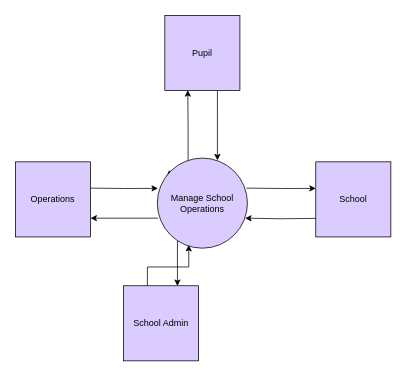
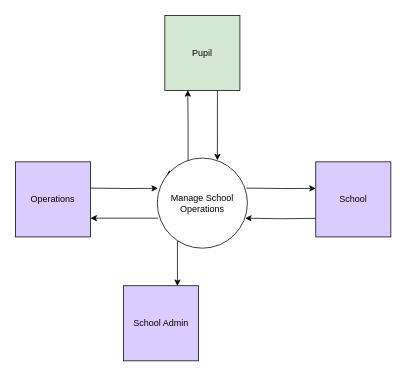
(202, 53) -> (202, 53)
(202, 203) -> (202, 203)
(147, 275) -> none
